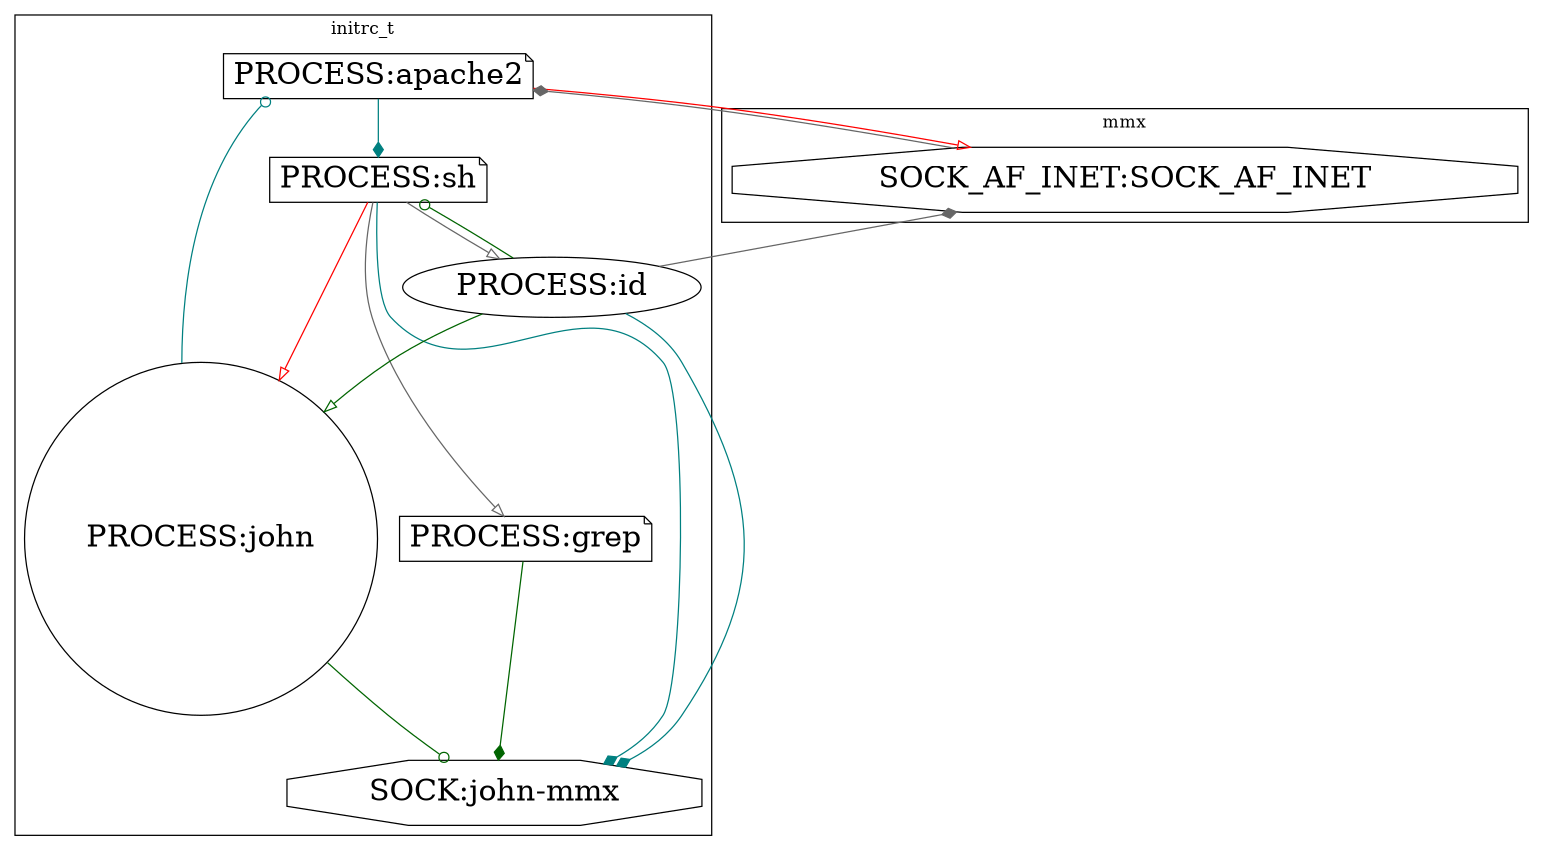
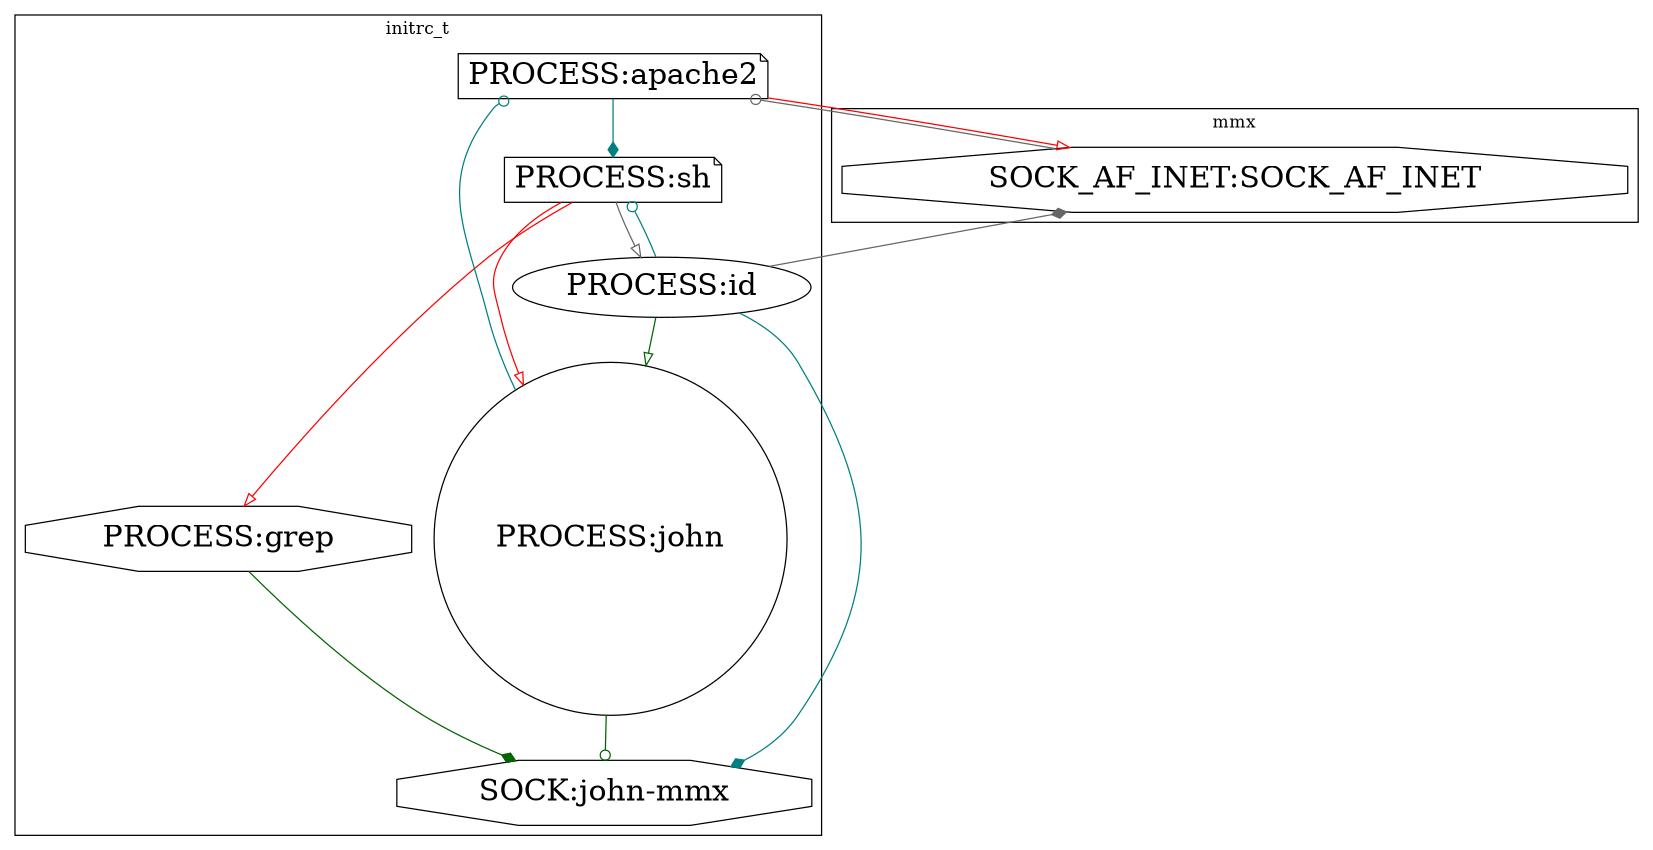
(751, 115) -> (908, 124)
(471, 232) -> (646, 234)
(665, 366) -> none
(394, 369) -> (400, 336)
(526, 539) -> (219, 539)
